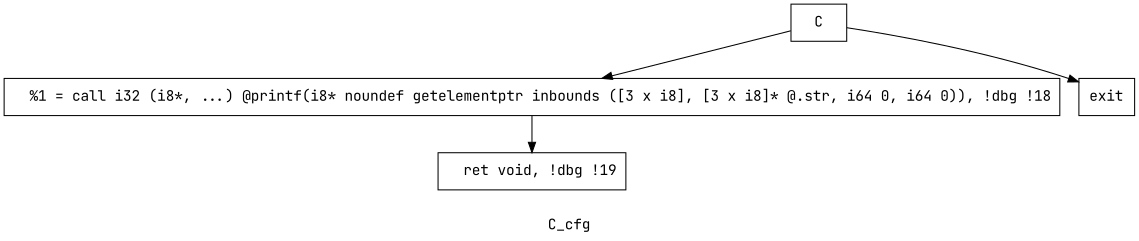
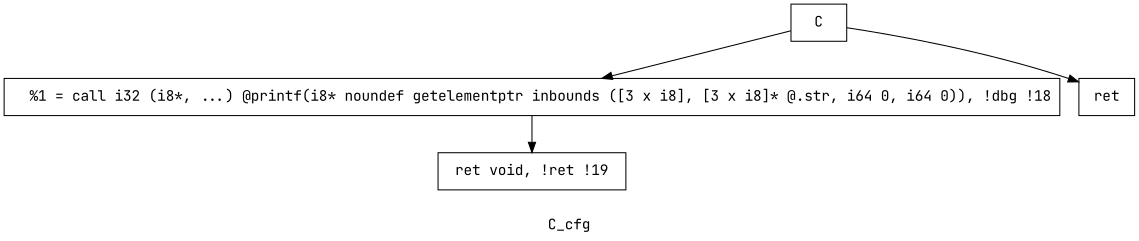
(1107, 97) -> (1107, 97)
(532, 171) -> (532, 171)
